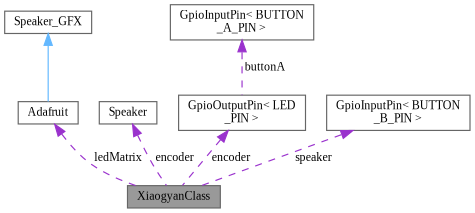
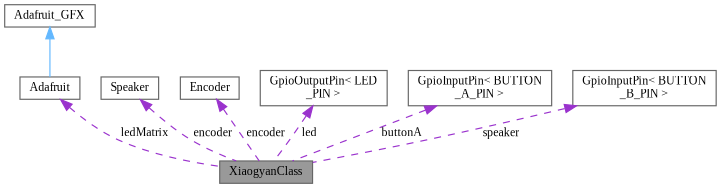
(48, 22) -> (50, 16)
(242, 74) -> (359, 135)
none -> (210, 88)
(230, 158) -> (308, 133)
